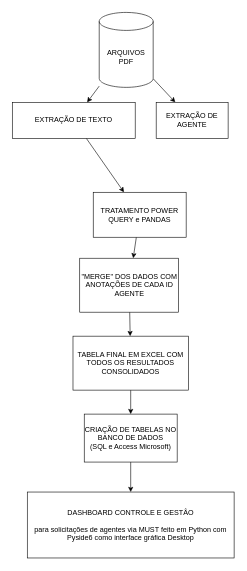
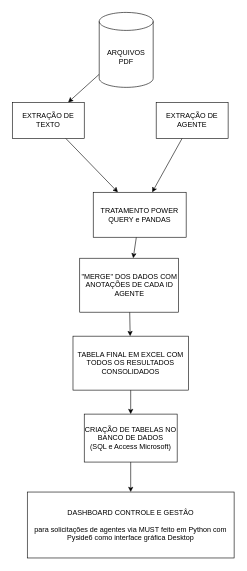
(160, 85) -> none
(74, 120) -> (48, 120)
none -> (168, 163)
